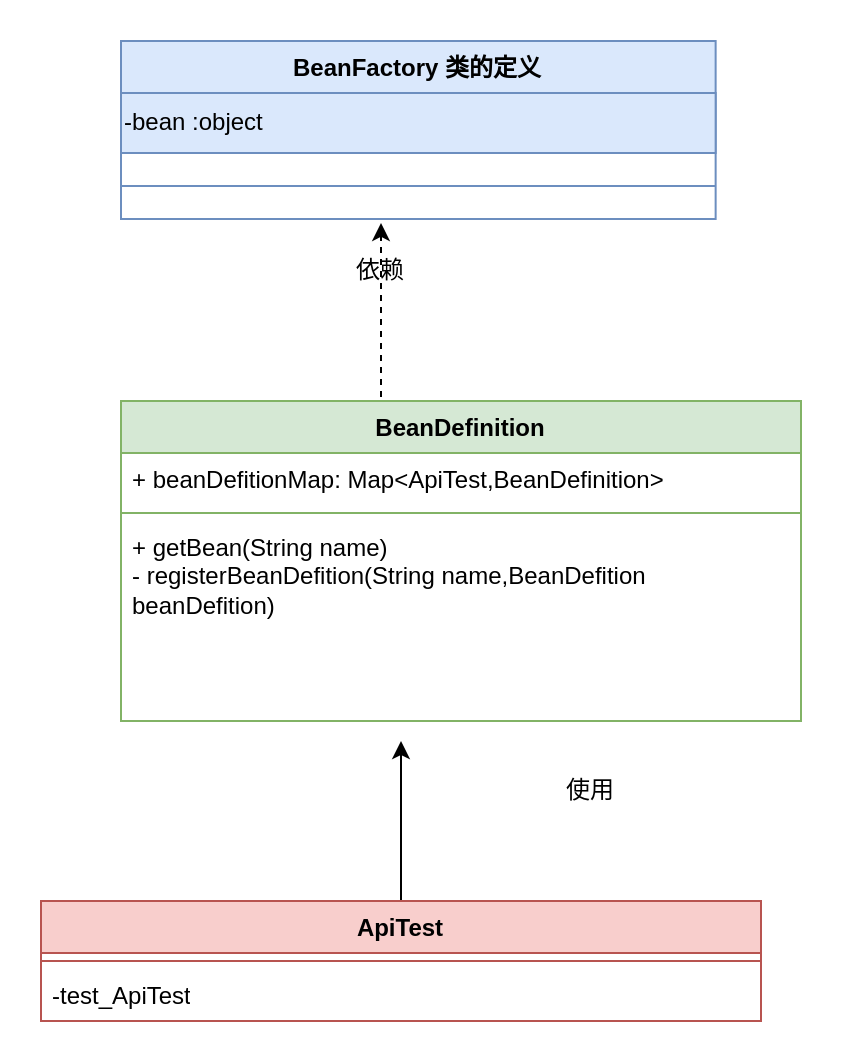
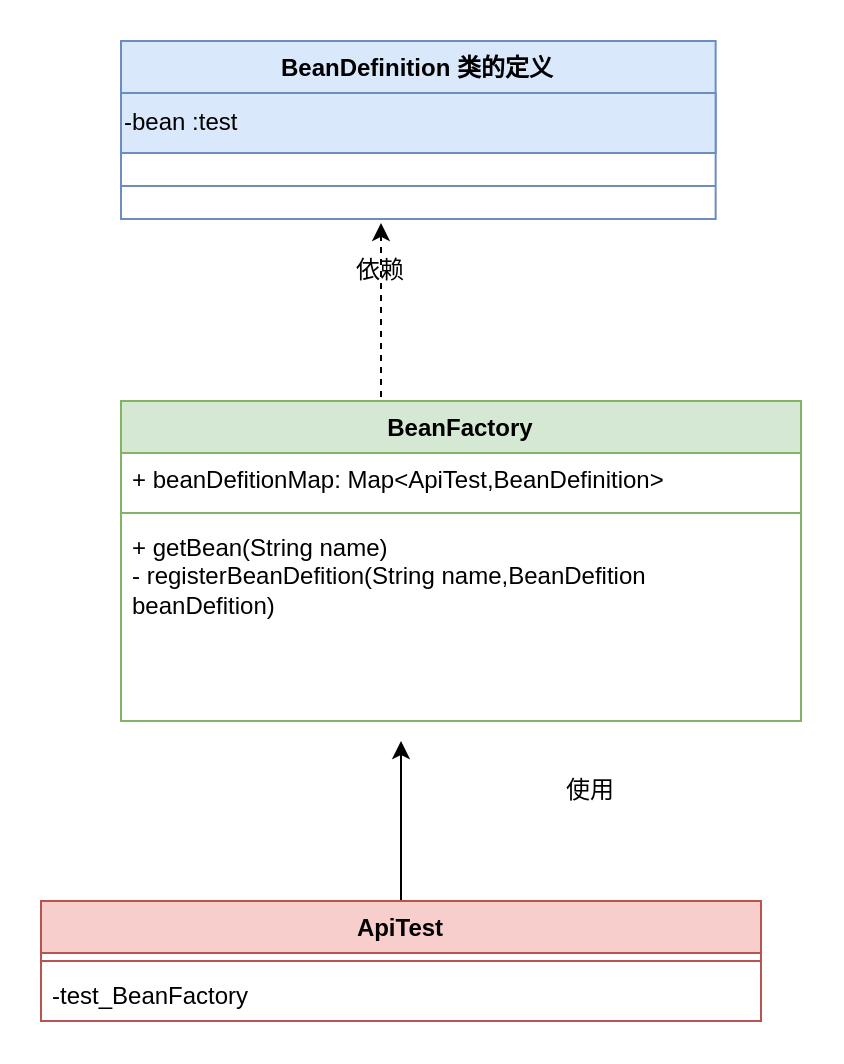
(418, 69) -> (418, 69)
(206, 123) -> (193, 123)
(461, 429) -> (461, 429)
(137, 997) -> (167, 997)
